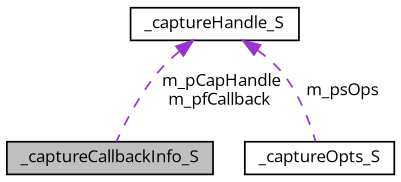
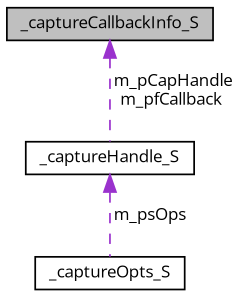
(143, 93) -> (110, 100)
